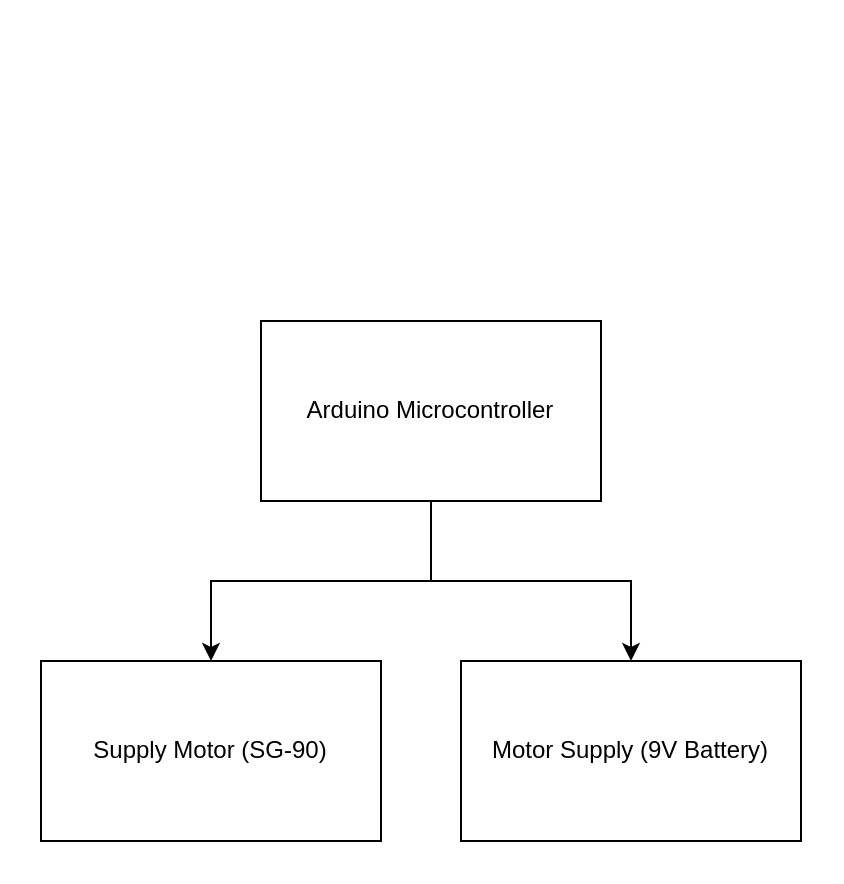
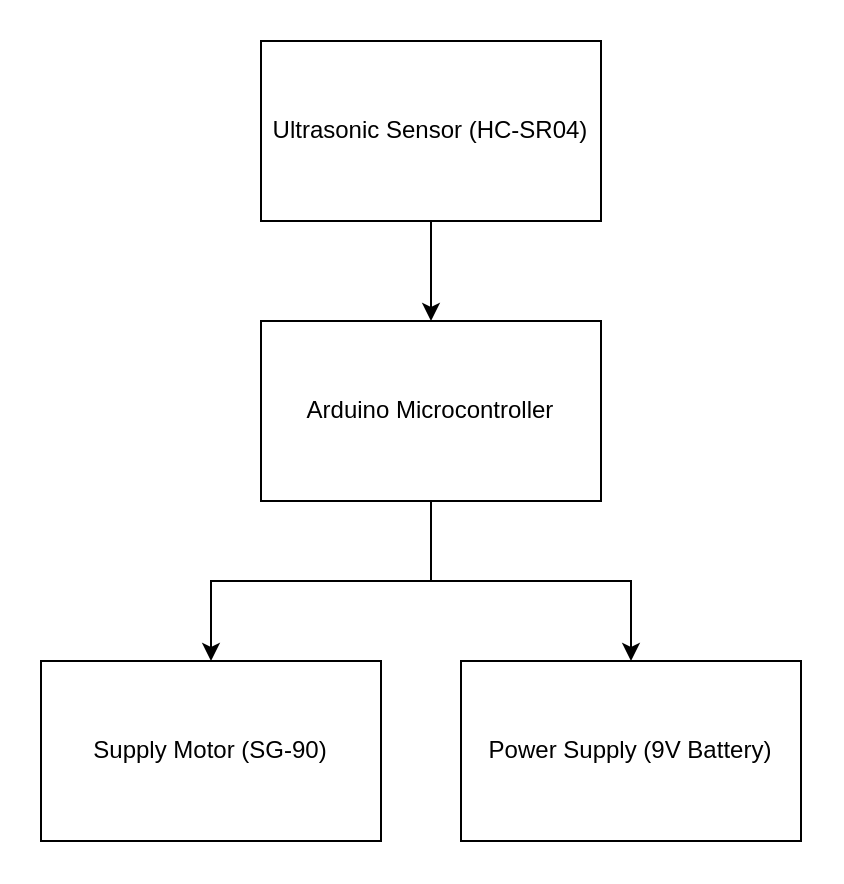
none -> (431, 131)
none -> (431, 264)
(631, 751) -> (631, 751)
